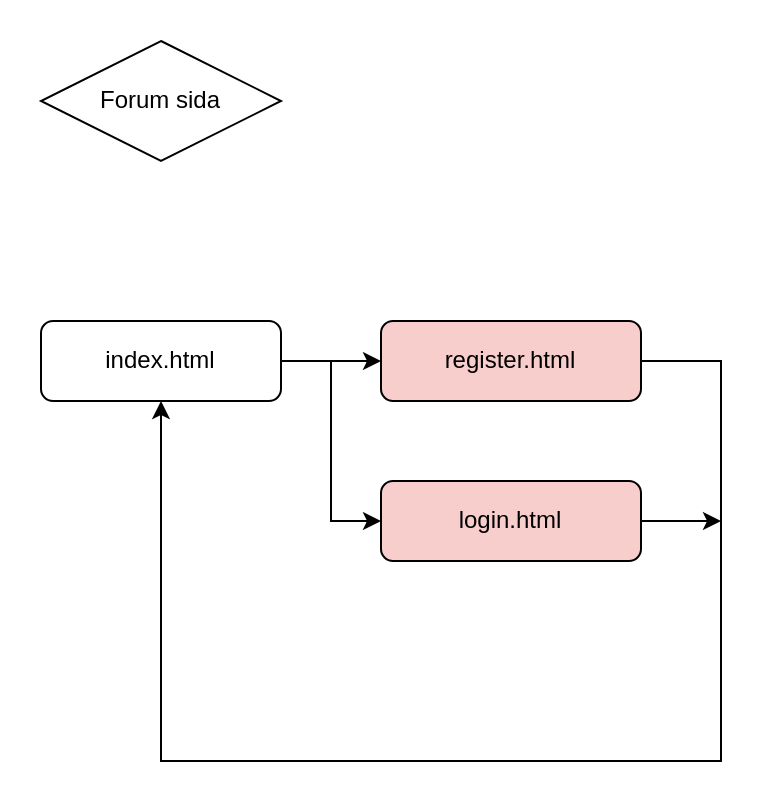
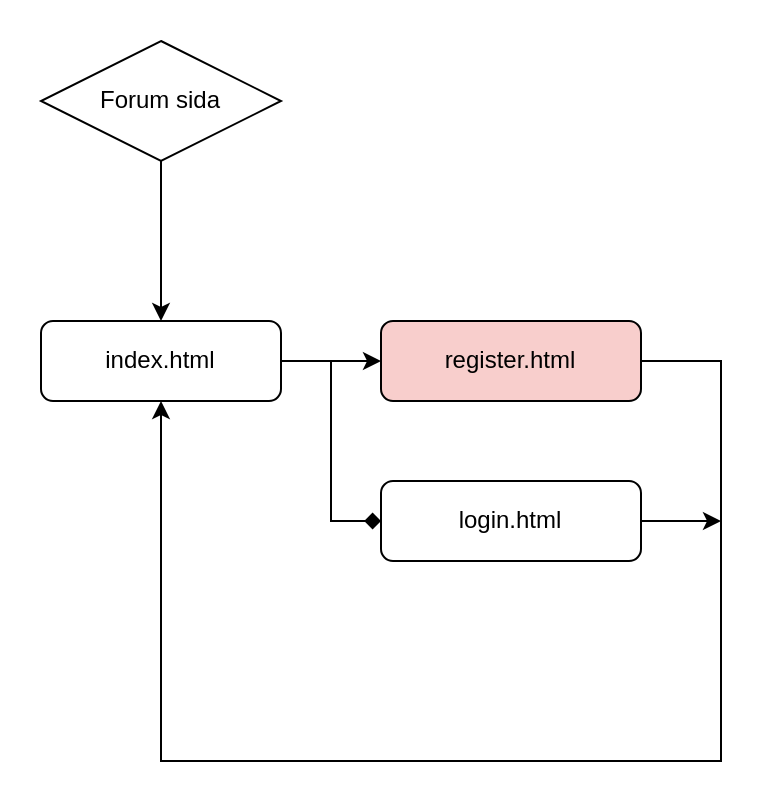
none -> (161, 234)
(365, 521) -> (364, 521)
(511, 521) -> (511, 521)
